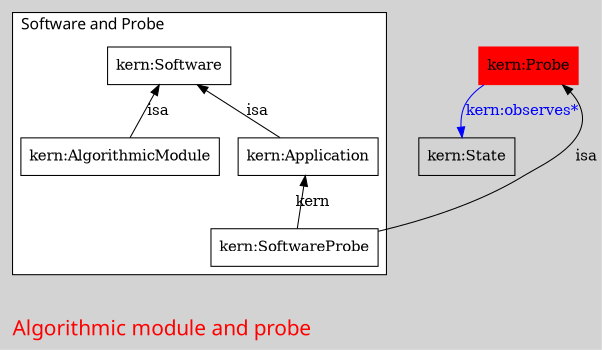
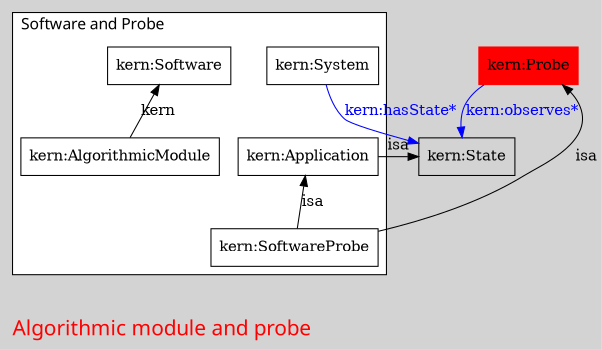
none -> (323, 66)
(158, 111) -> (158, 111)
(243, 114) -> (393, 157)
(313, 202) -> (313, 202)
